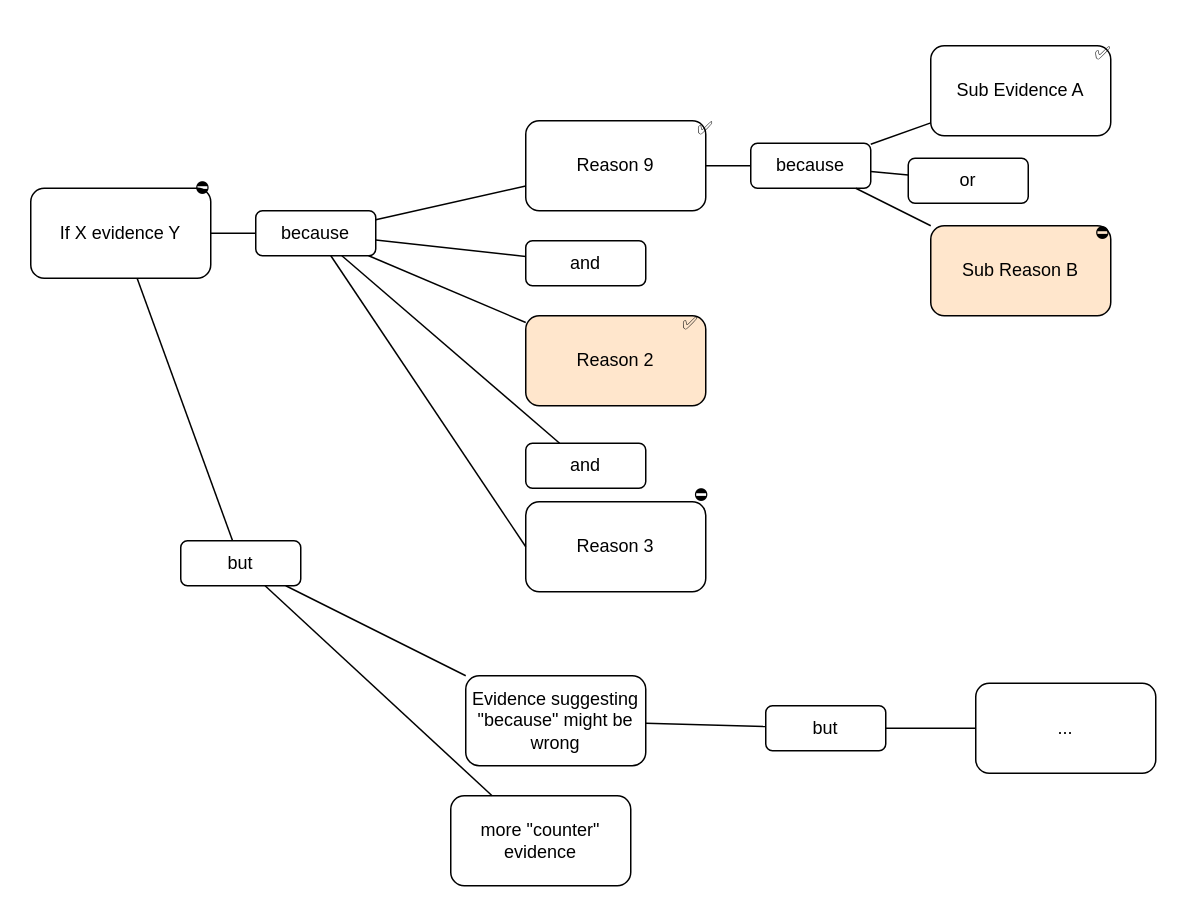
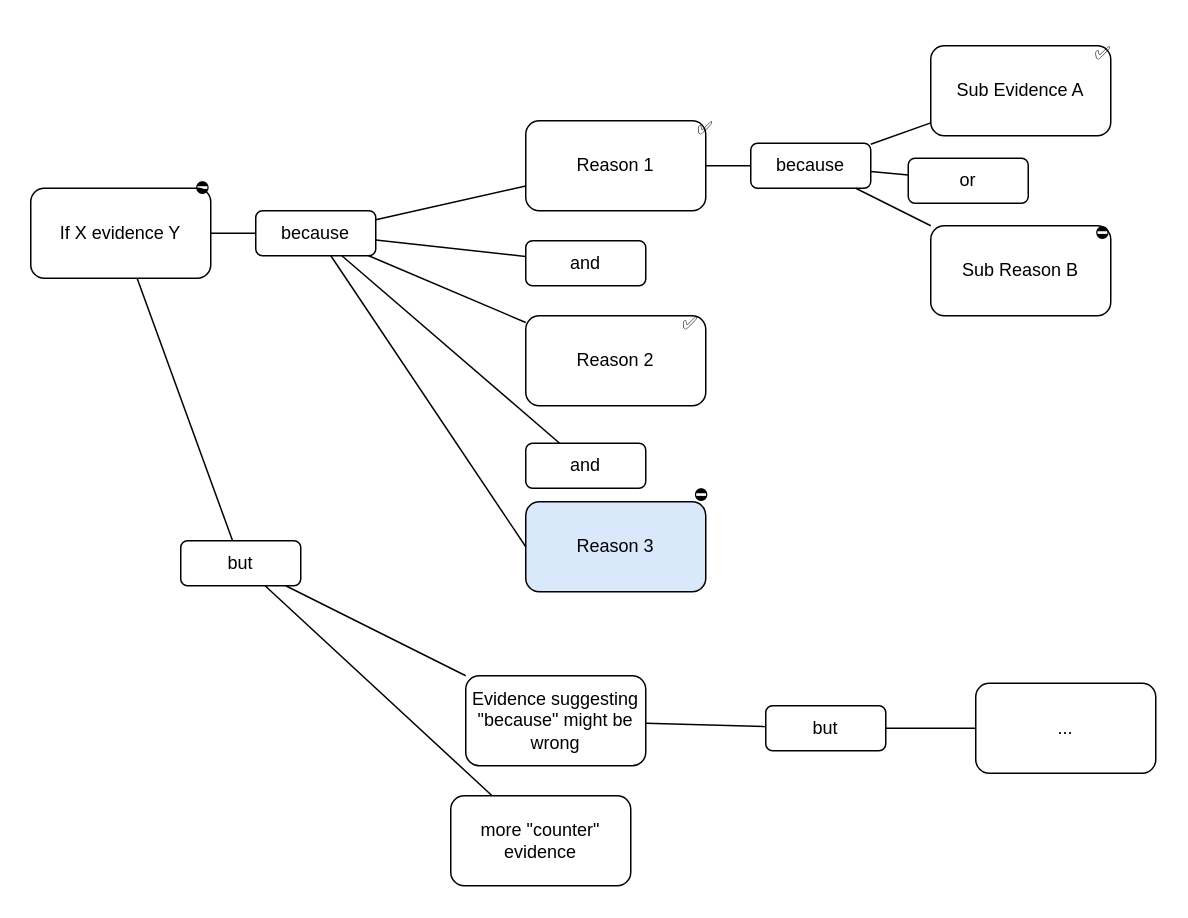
(616, 166) -> (616, 166)
(1021, 271) -> (1021, 271)
(616, 361) -> (616, 361)
(616, 547) -> (616, 547)
